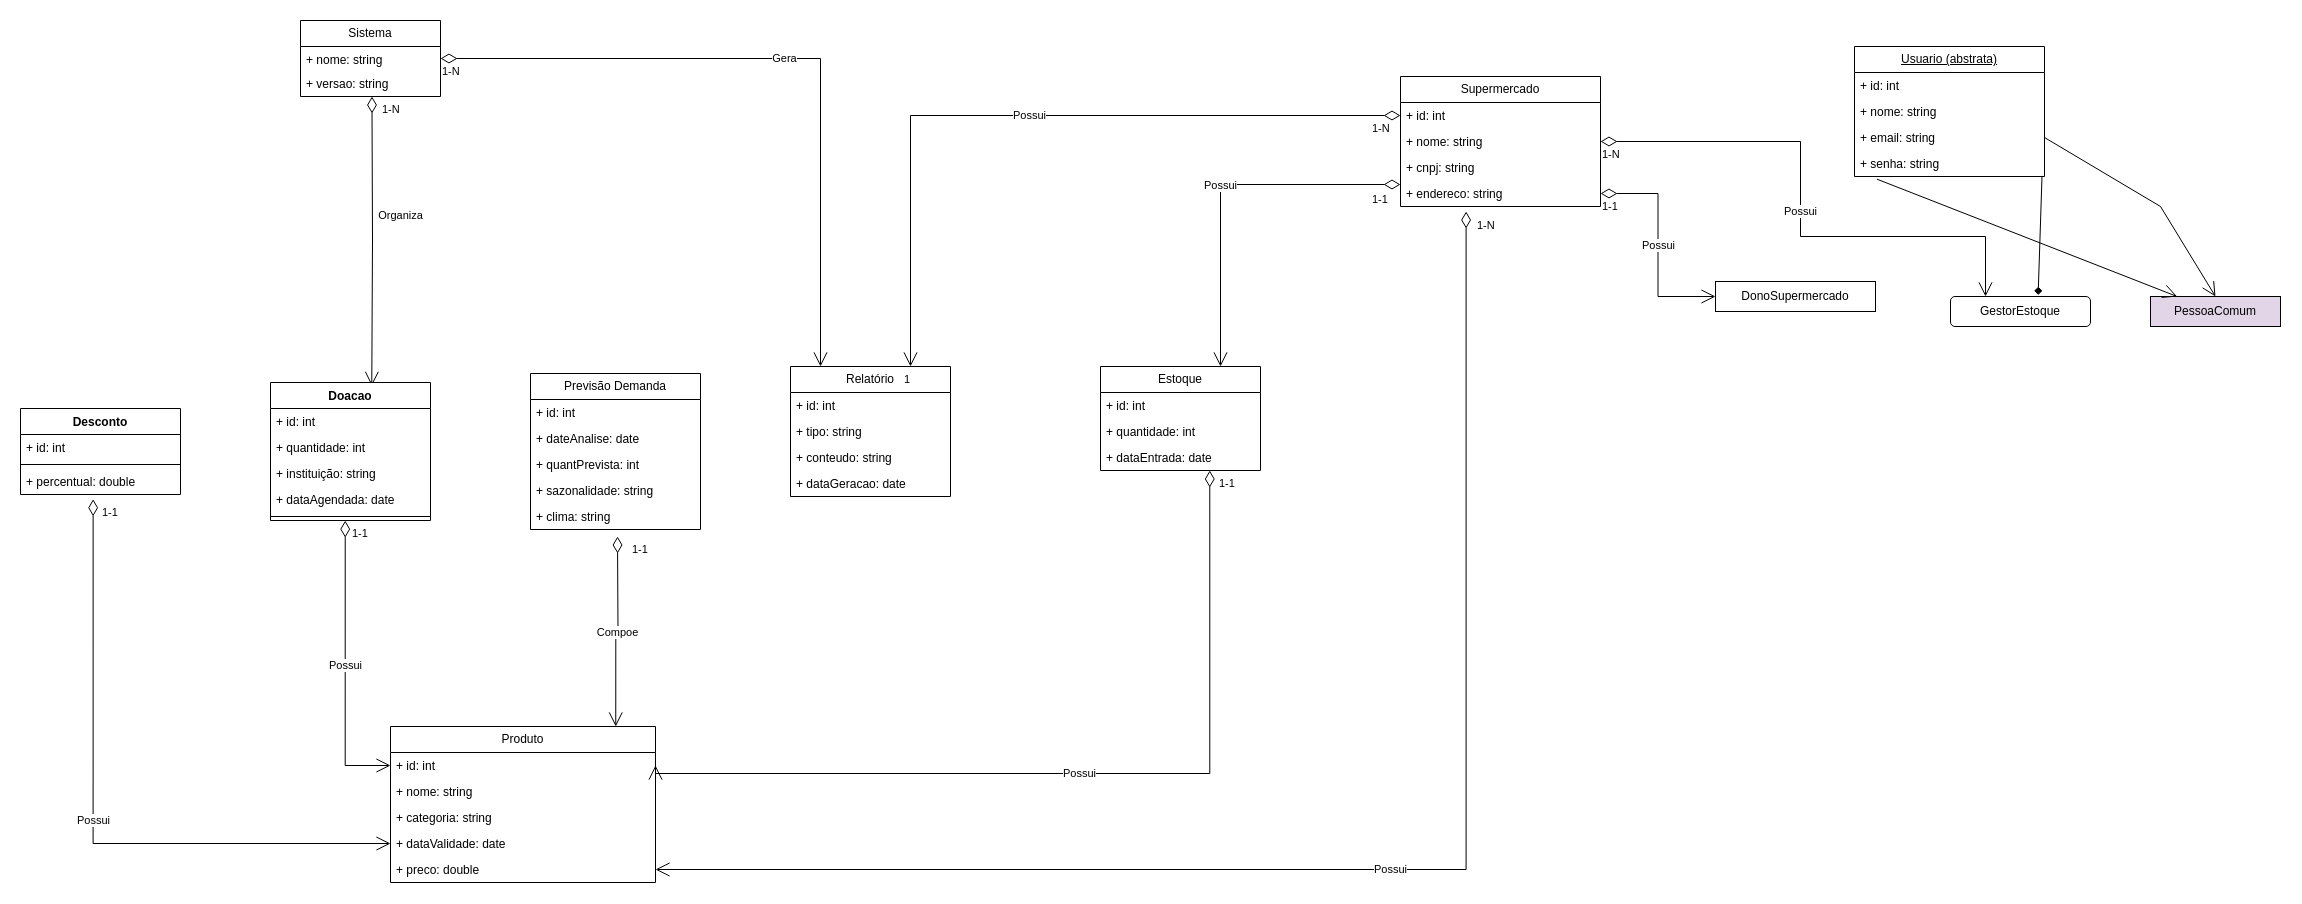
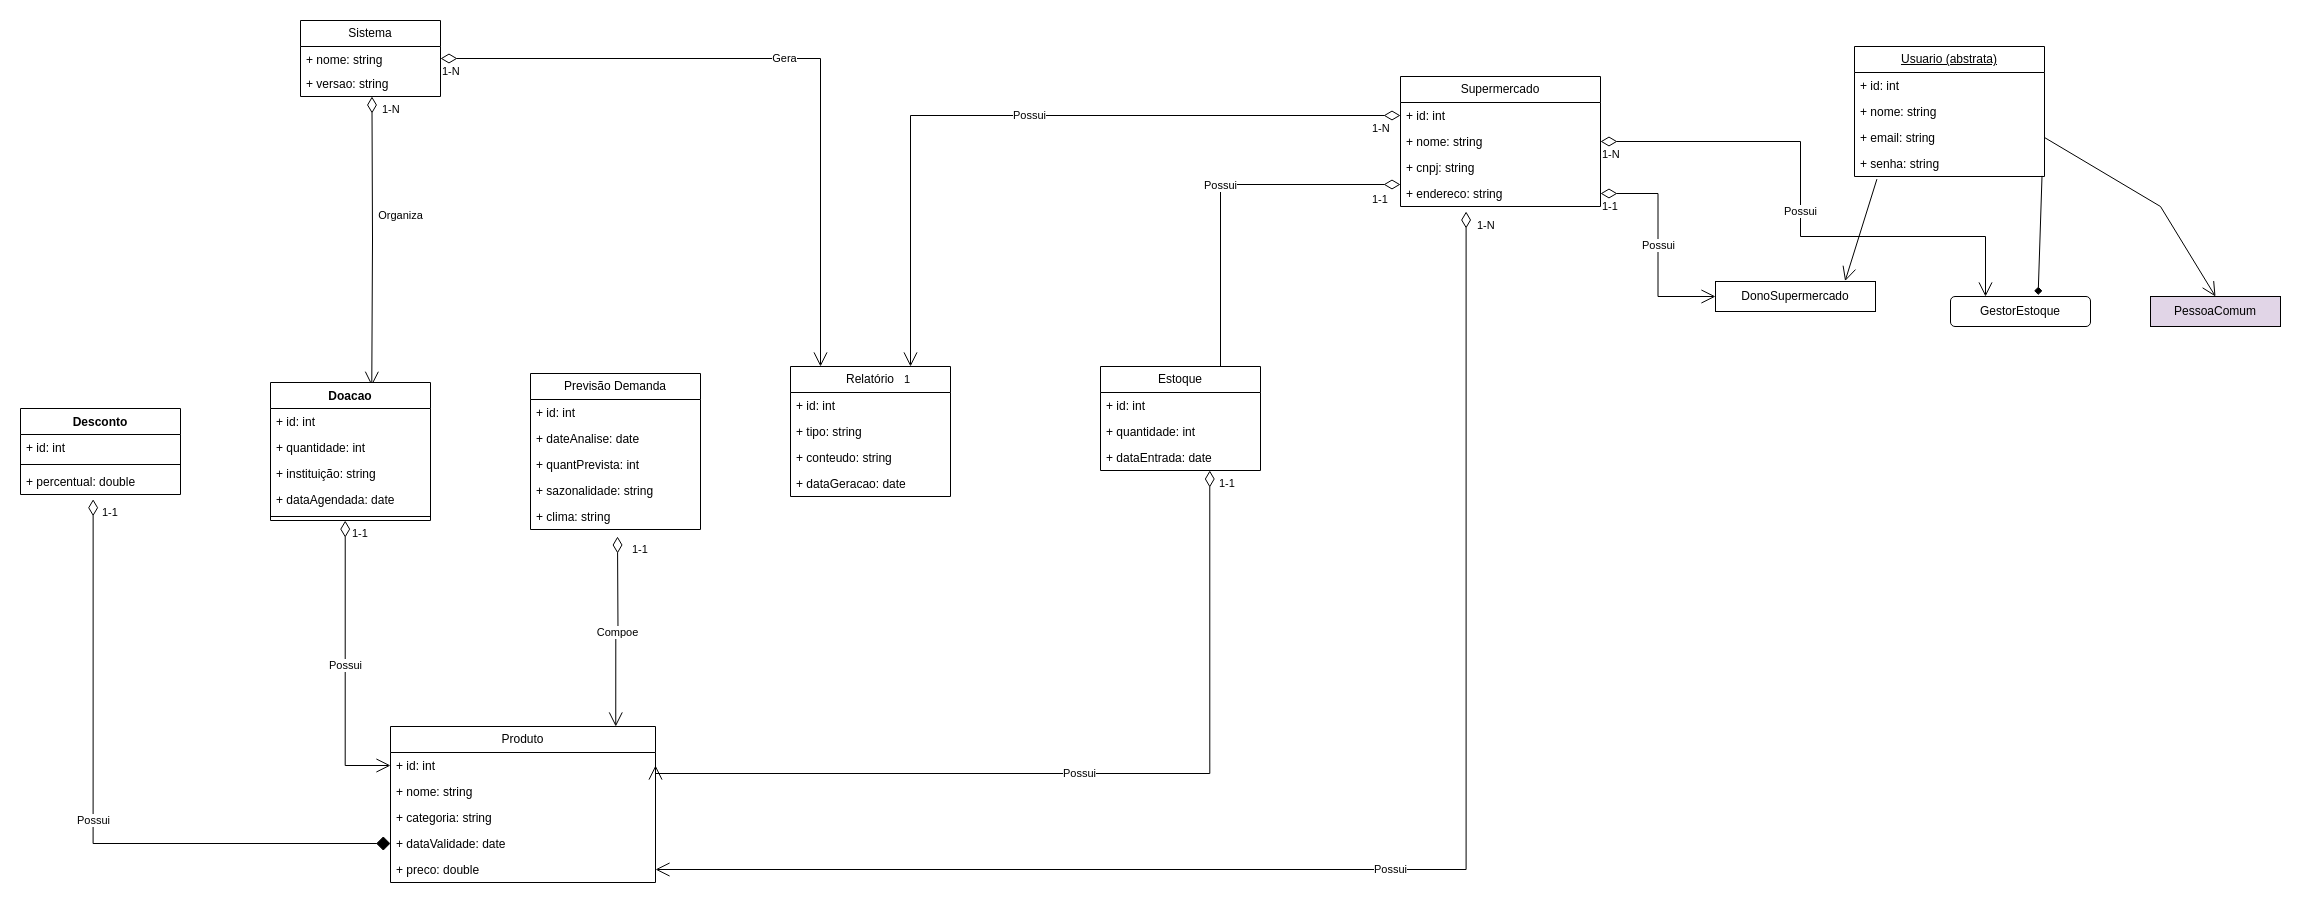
(2026, 237) -> (1861, 229)
(1221, 361) -> (1221, 361)
(381, 844) -> (376, 844)
